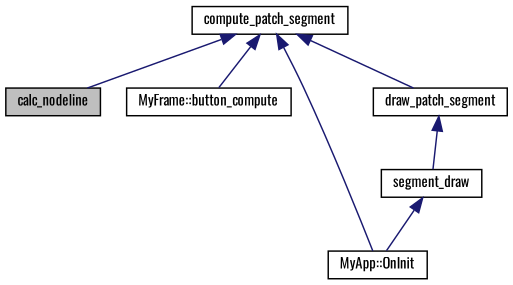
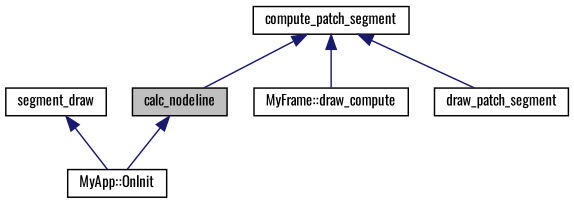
(209, 102) -> (331, 102)
(331, 148) -> (144, 149)
(435, 150) -> none
